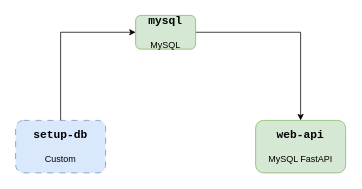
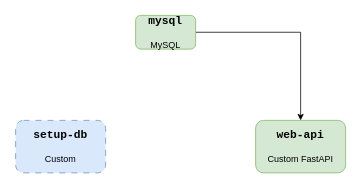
(60, 41) -> none
(300, 147) -> (300, 147)
